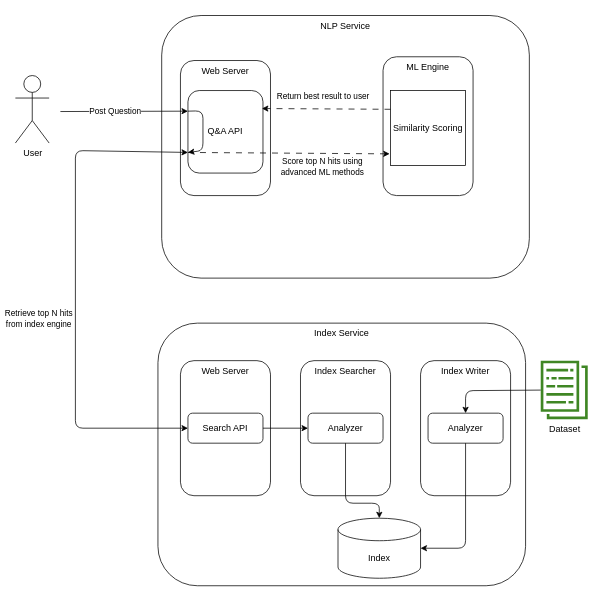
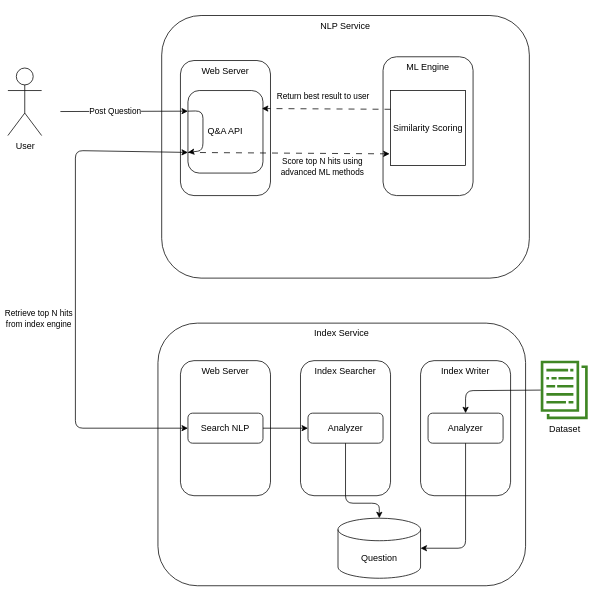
(32, 109) -> (25, 102)
(225, 428) -> (225, 428)
(379, 558) -> (379, 558)
